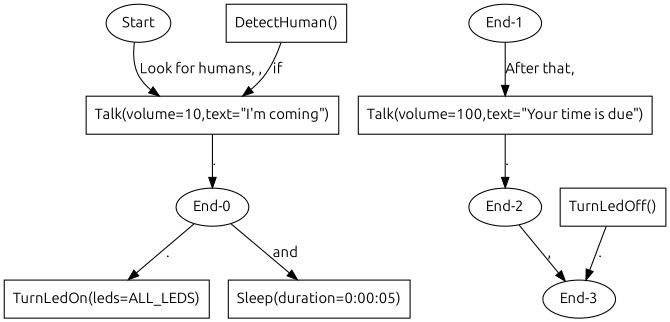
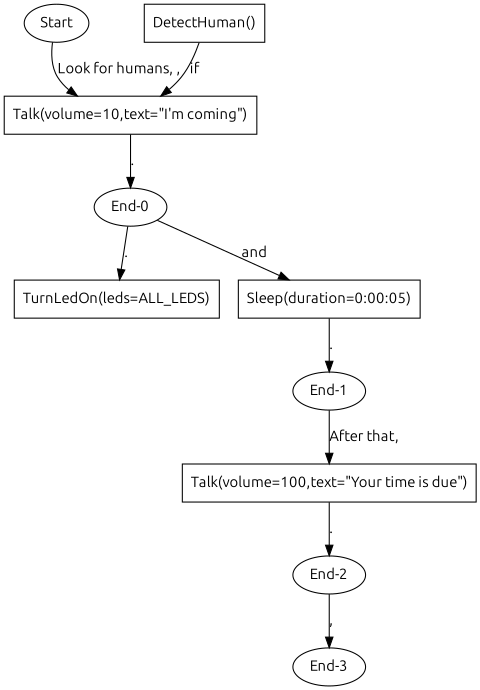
(613, 207) -> none
none -> (329, 340)
